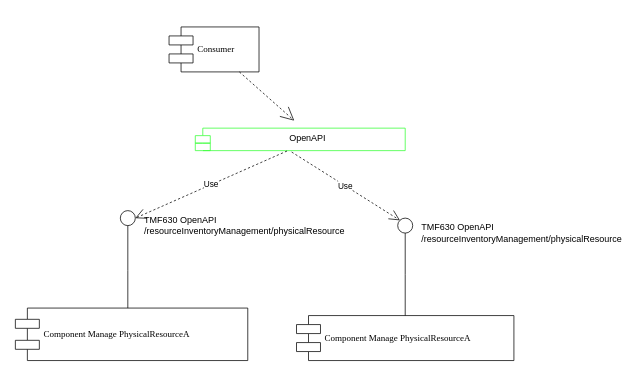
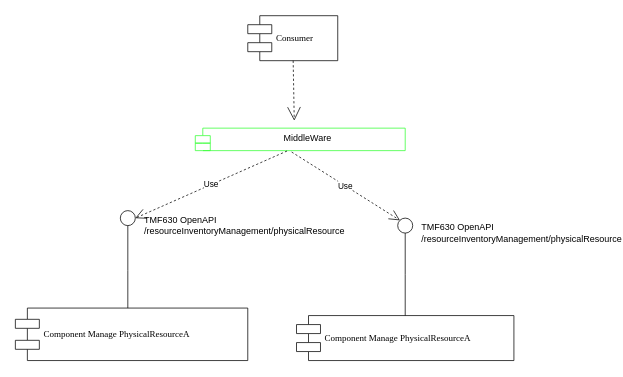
(214, 49) -> (293, 38)
(308, 138) -> (308, 138)
